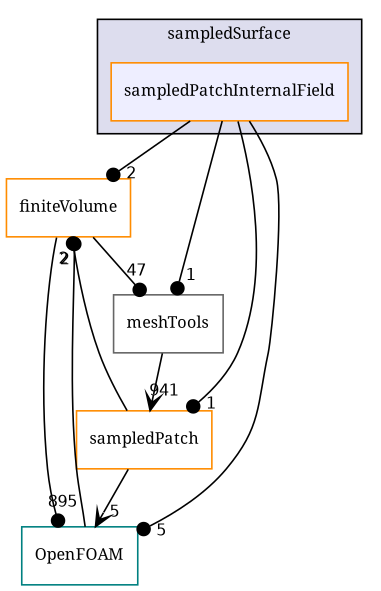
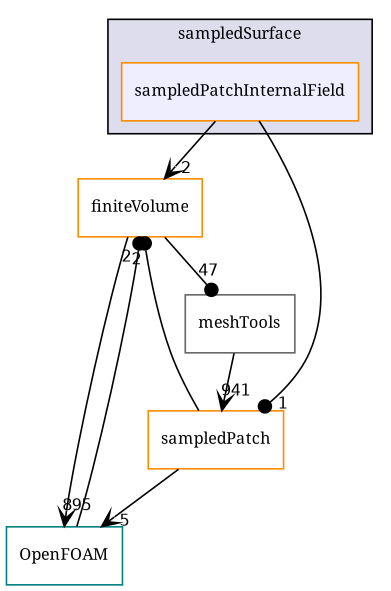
(155, 146) -> (196, 144)
(201, 201) -> none
(270, 344) -> none
(44, 376) -> (93, 373)
